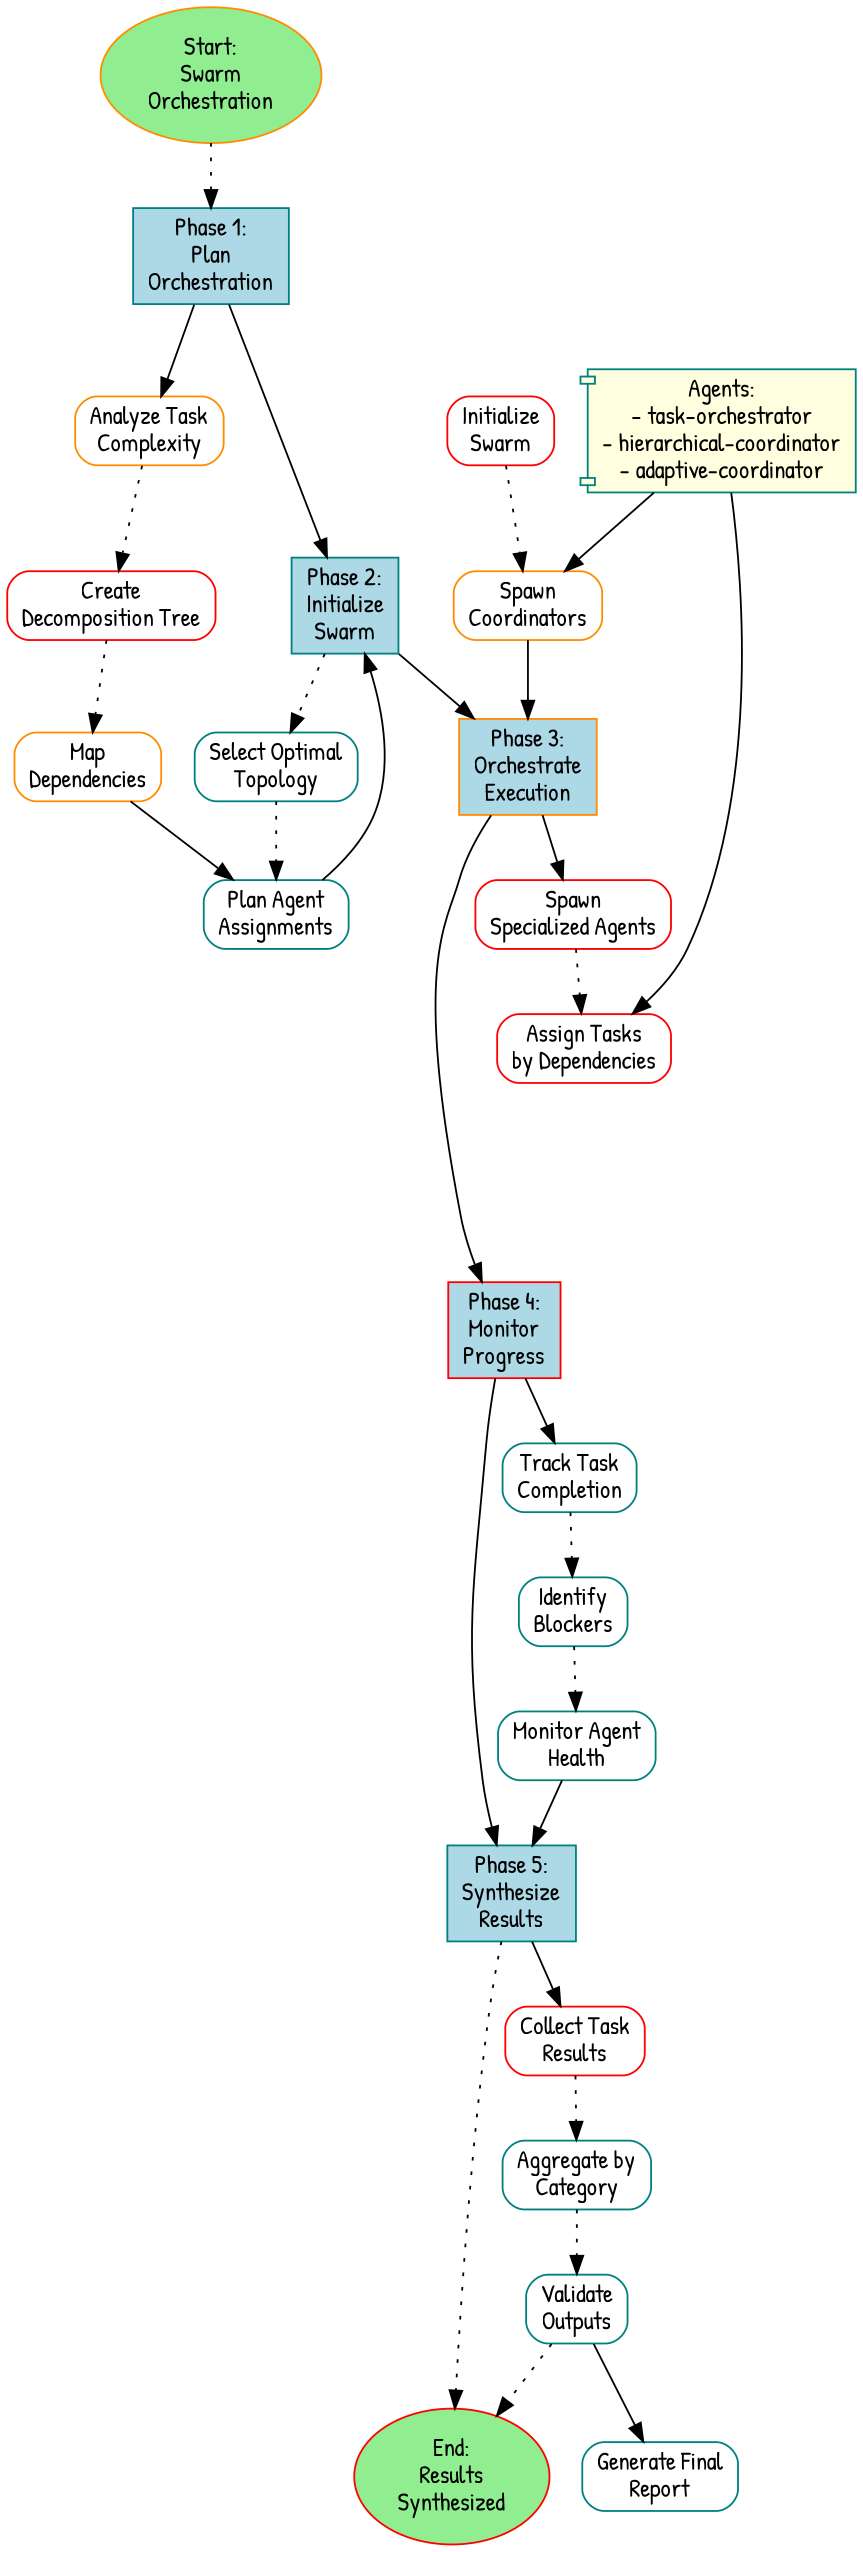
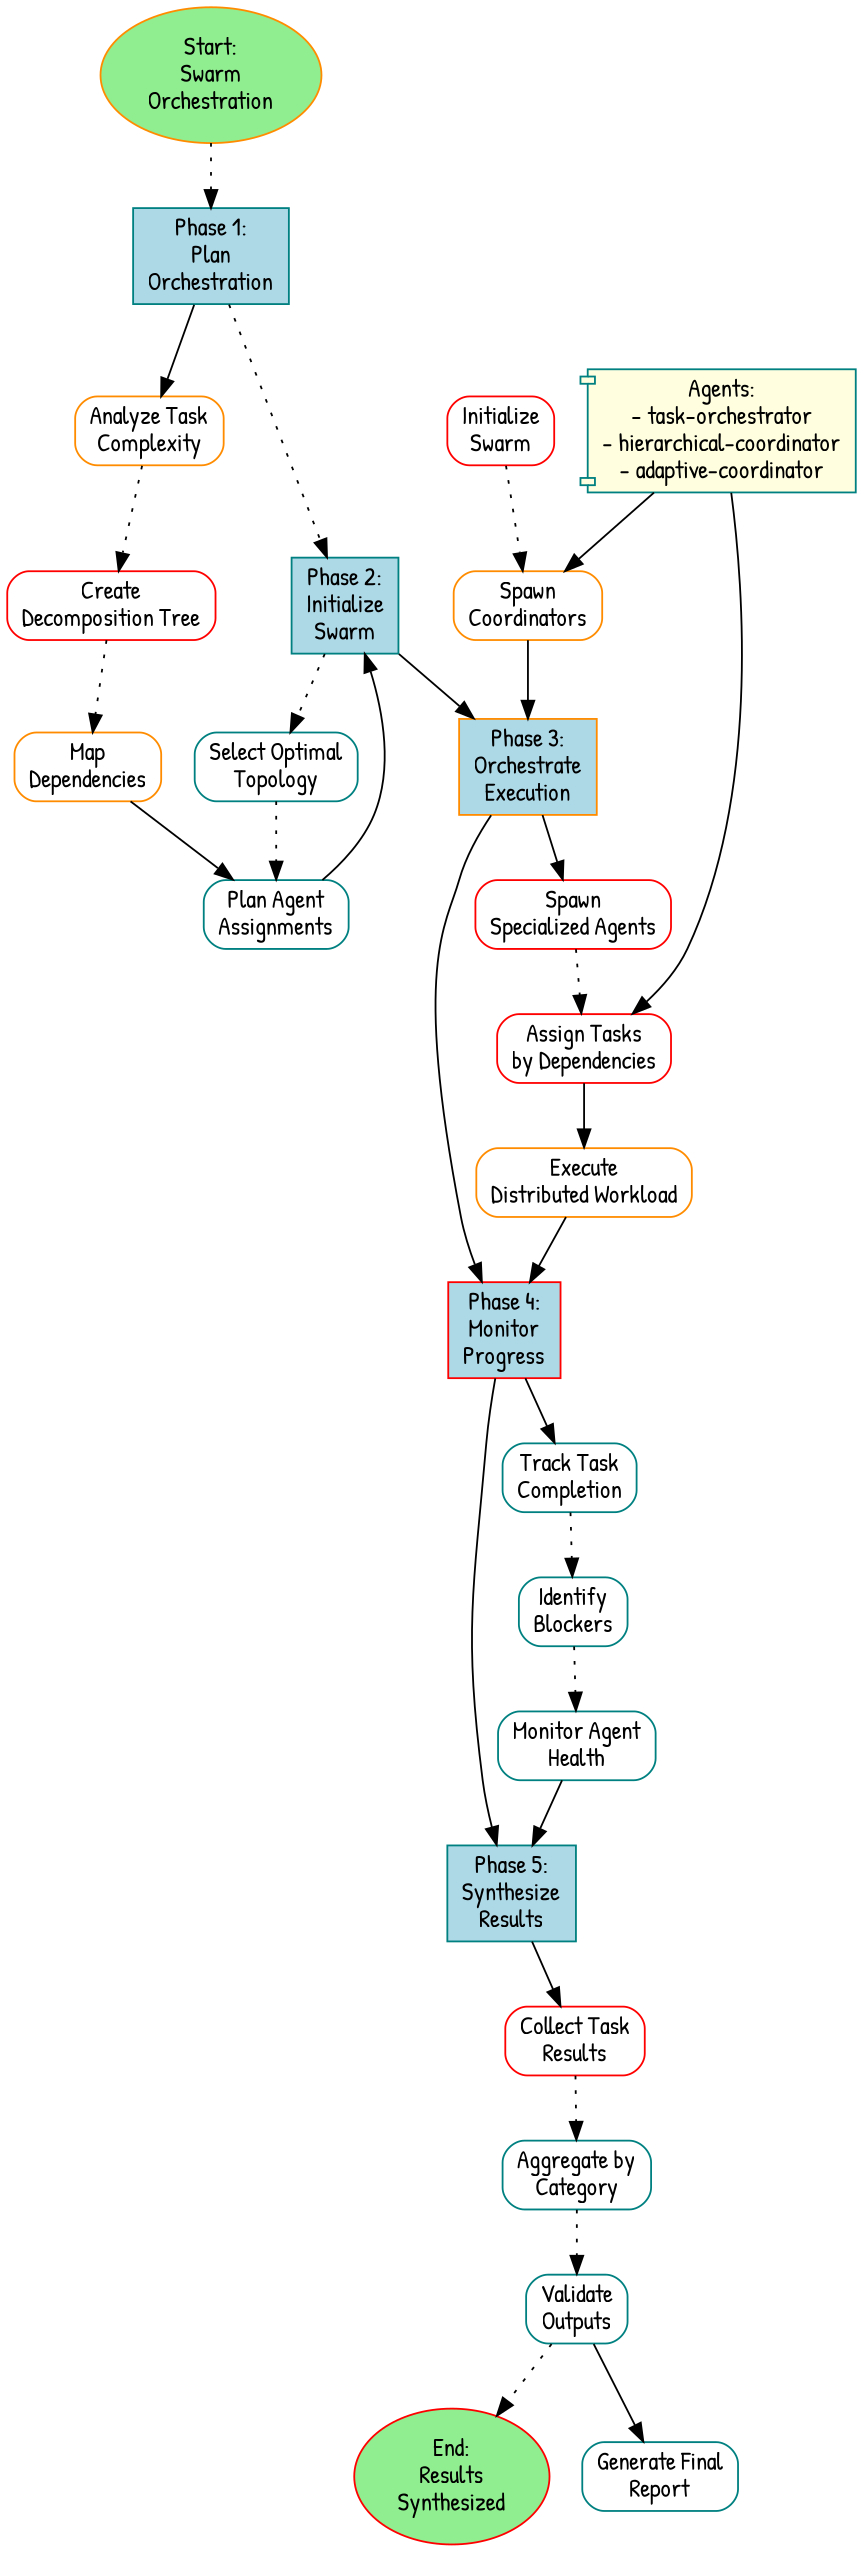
(275, 422) -> (275, 422)
none -> (584, 1183)
(472, 2165) -> none
